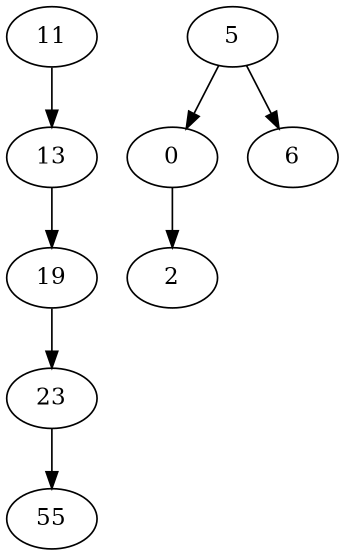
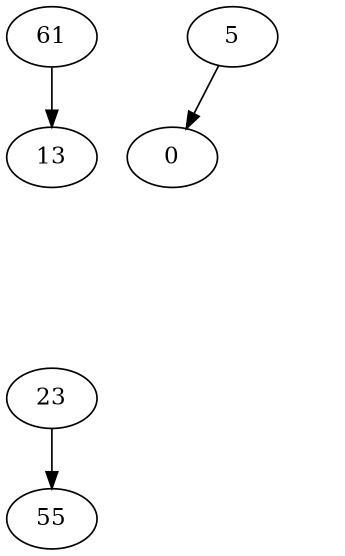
(52, 37) -> (52, 37)
(293, 157) -> none
(52, 278) -> none
(172, 278) -> none
